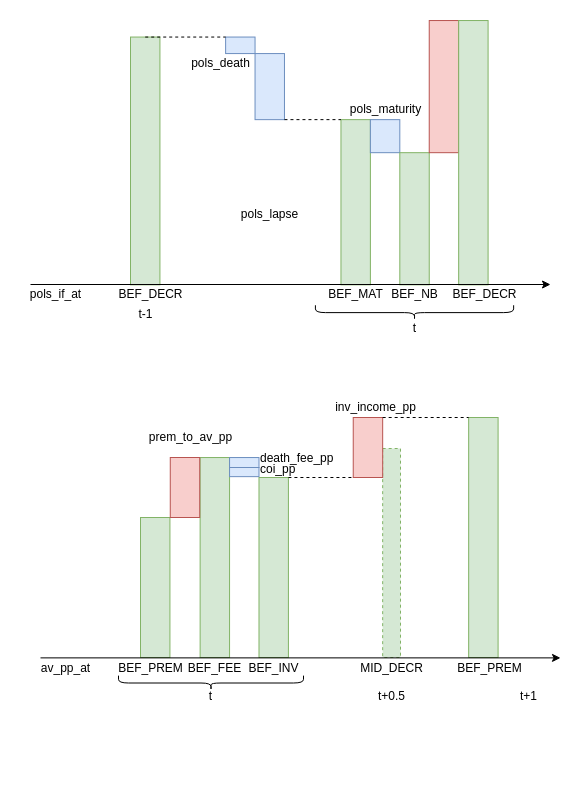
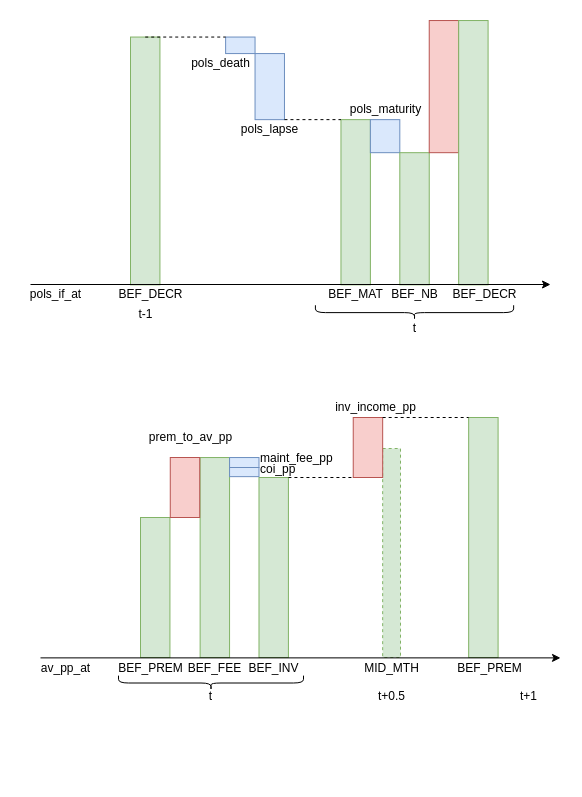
(270, 215) -> (270, 130)
(301, 459) -> (299, 459)
(392, 669) -> (392, 669)
